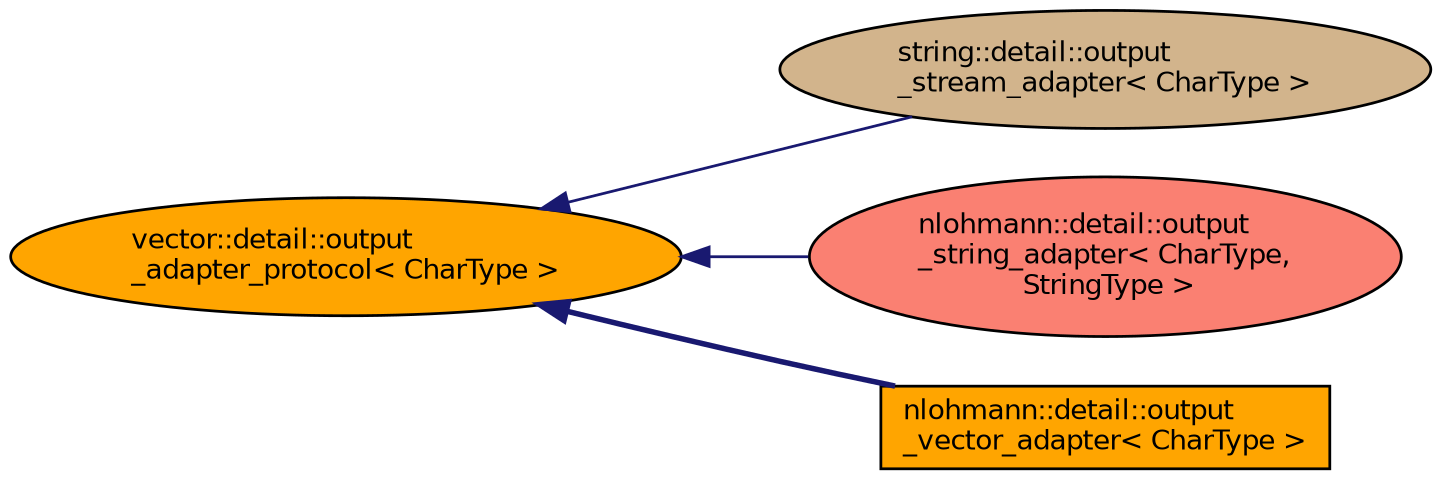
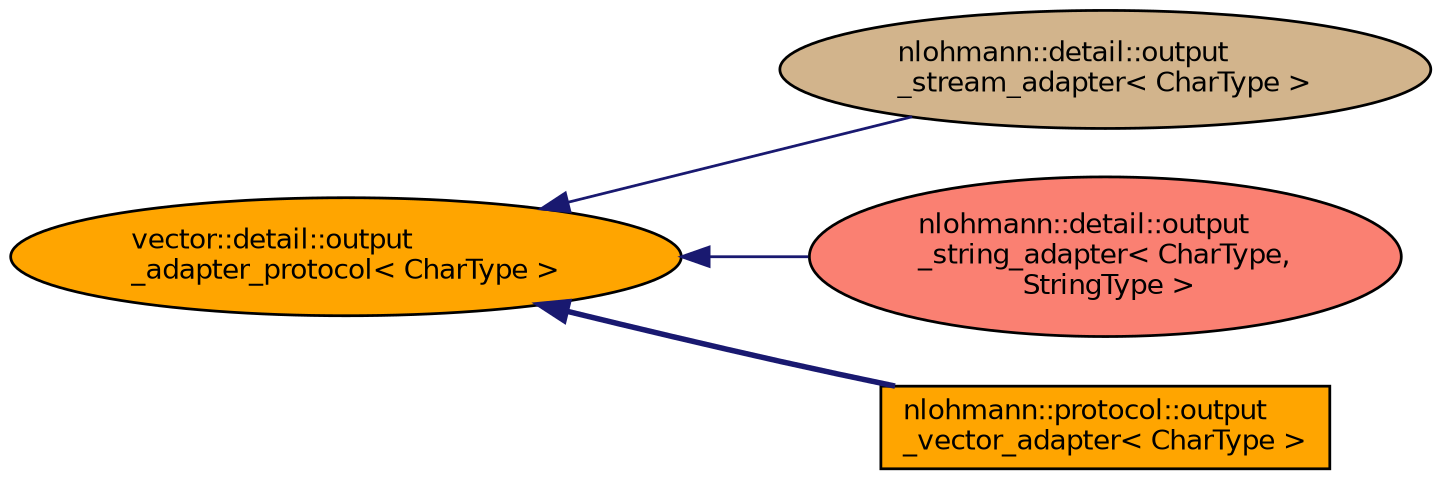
(1105, 69) -> (1105, 69)
(1105, 427) -> (1105, 427)
